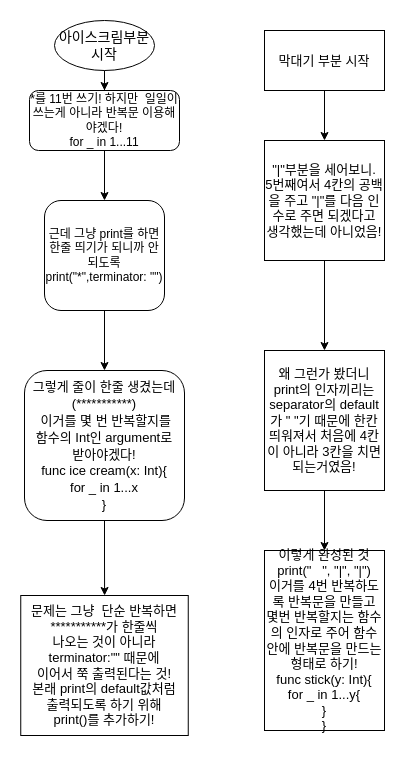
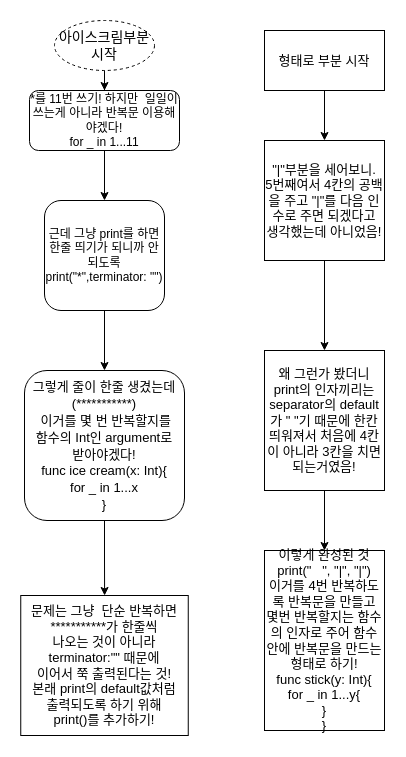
(105, 46) -> (105, 46)
(325, 61) -> (325, 61)
